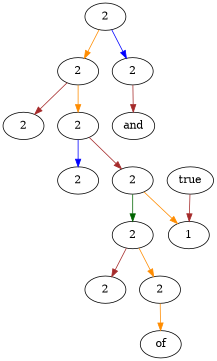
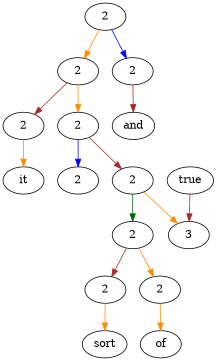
none -> (24, 180)
(189, 235) -> (189, 235)
none -> (105, 344)
